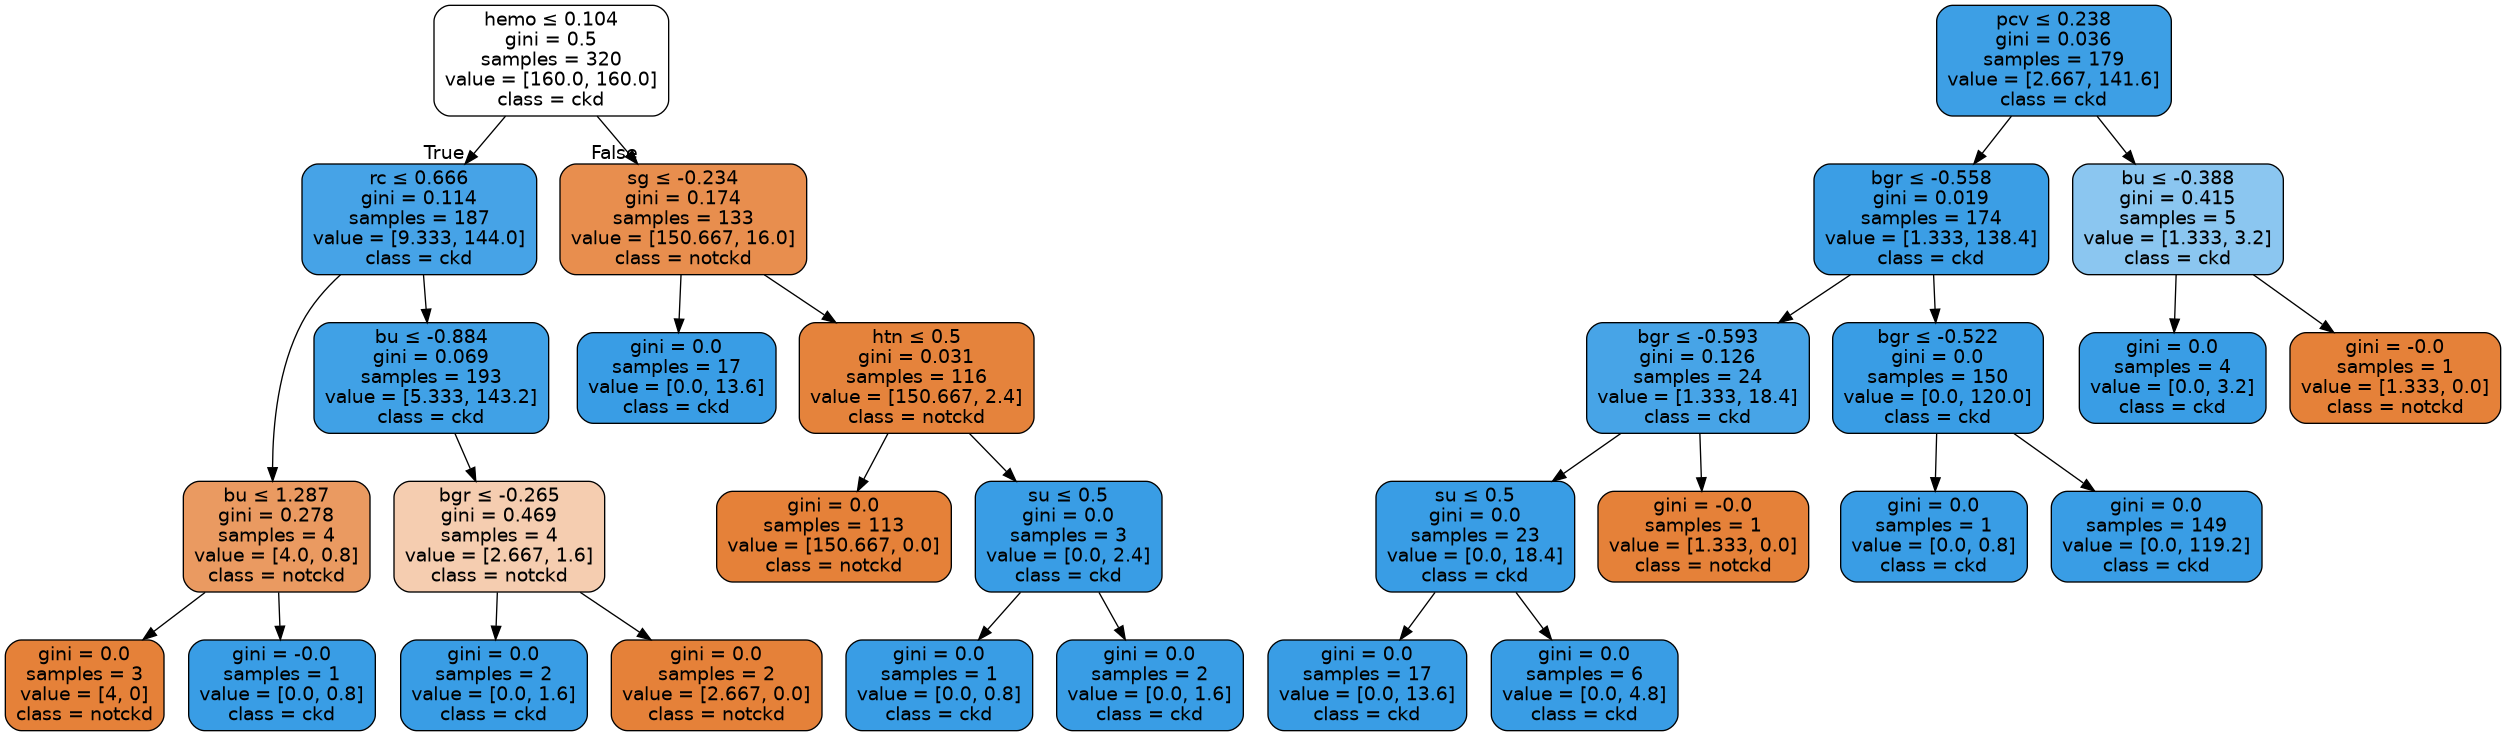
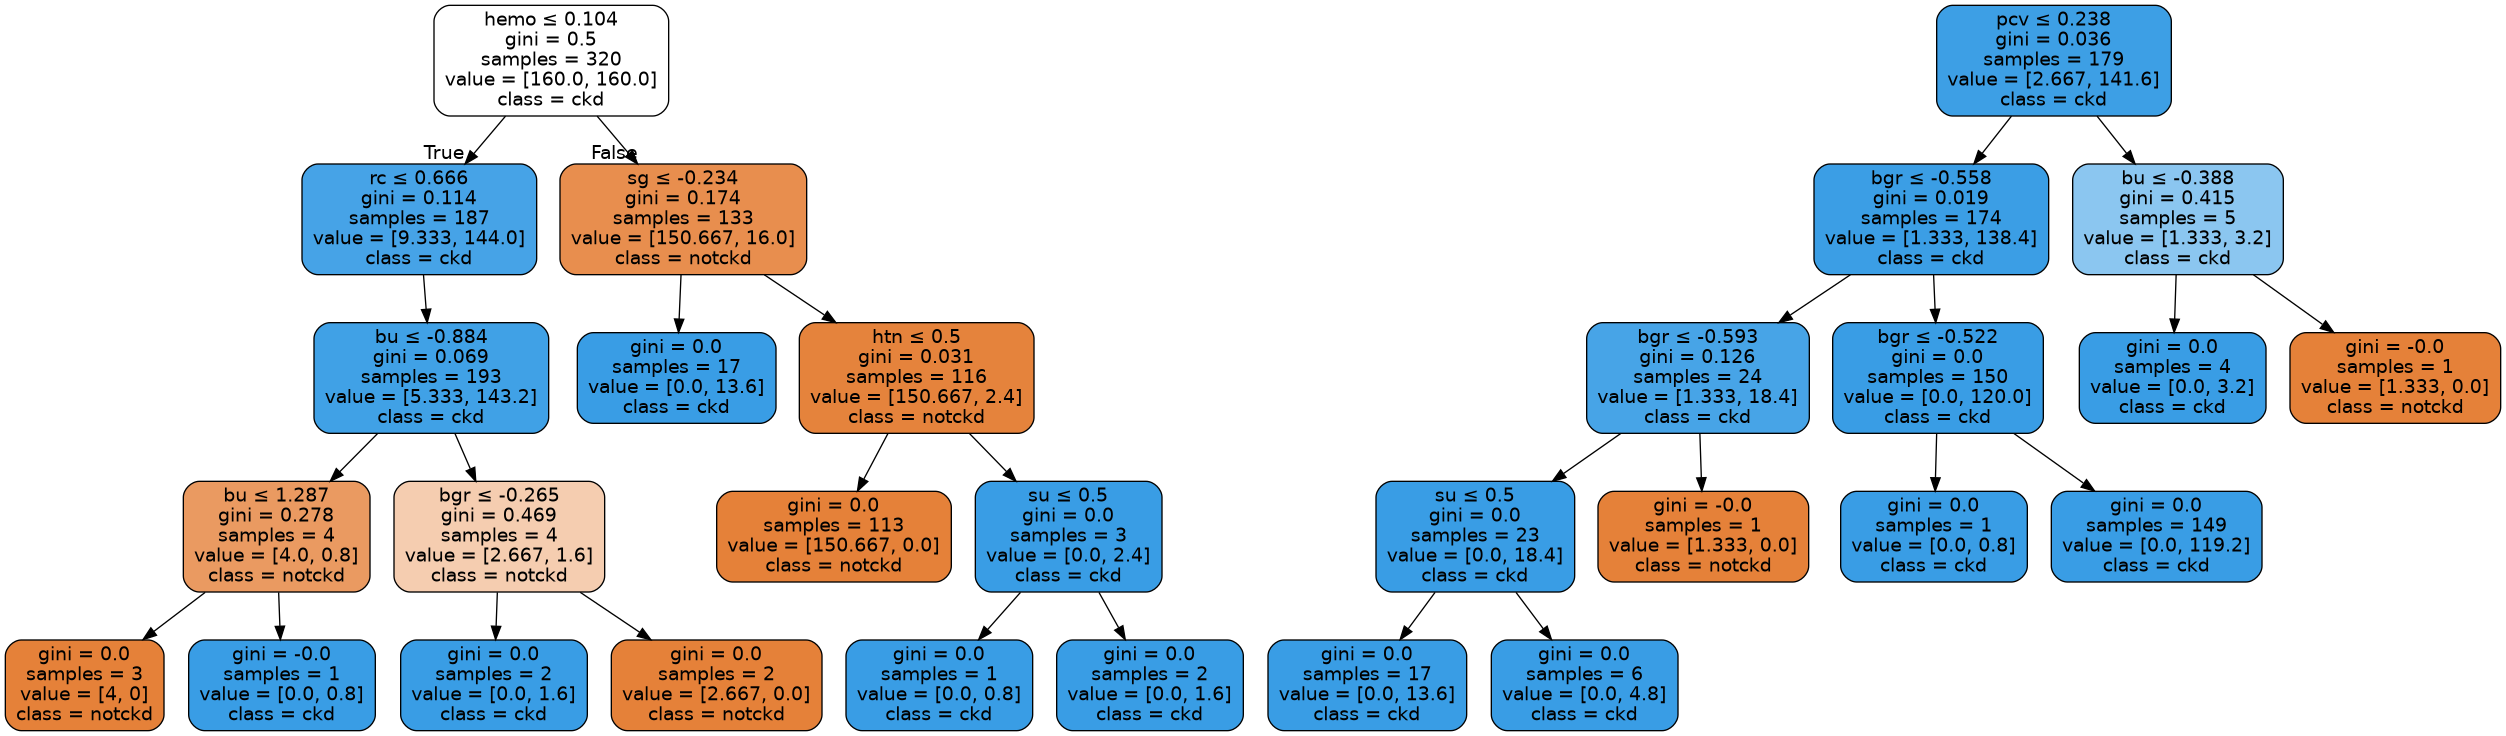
(286, 363) -> (359, 453)
